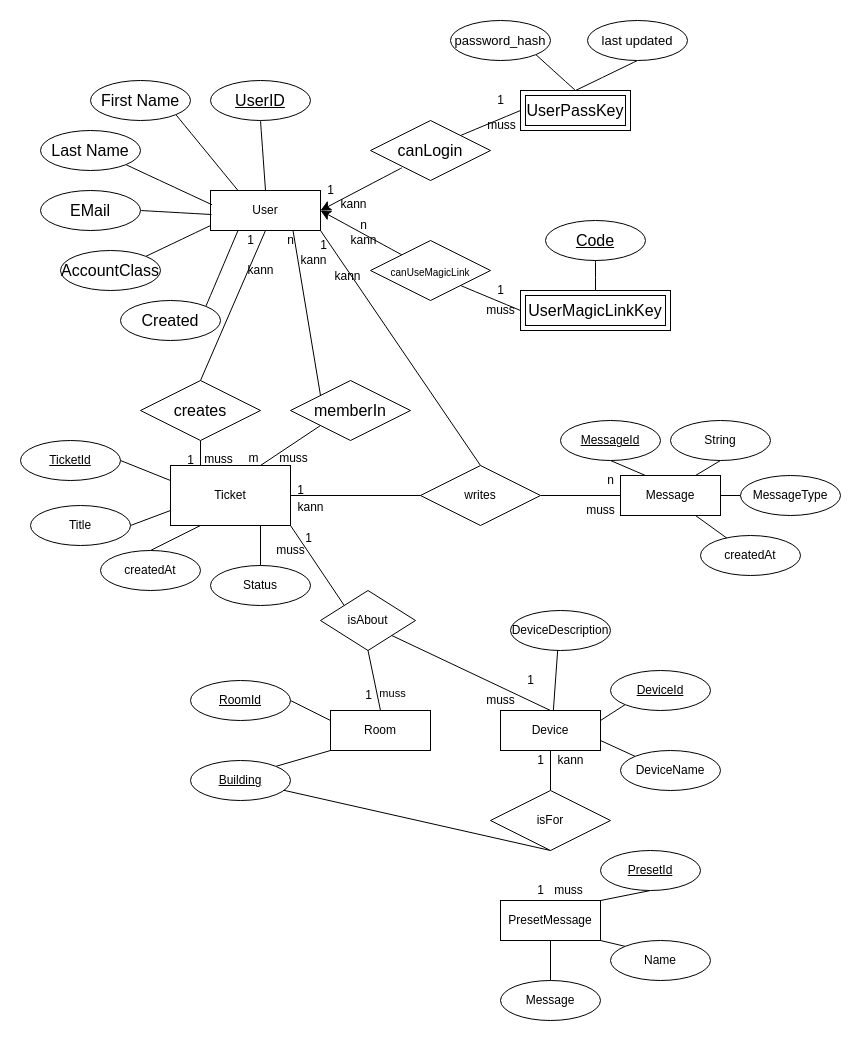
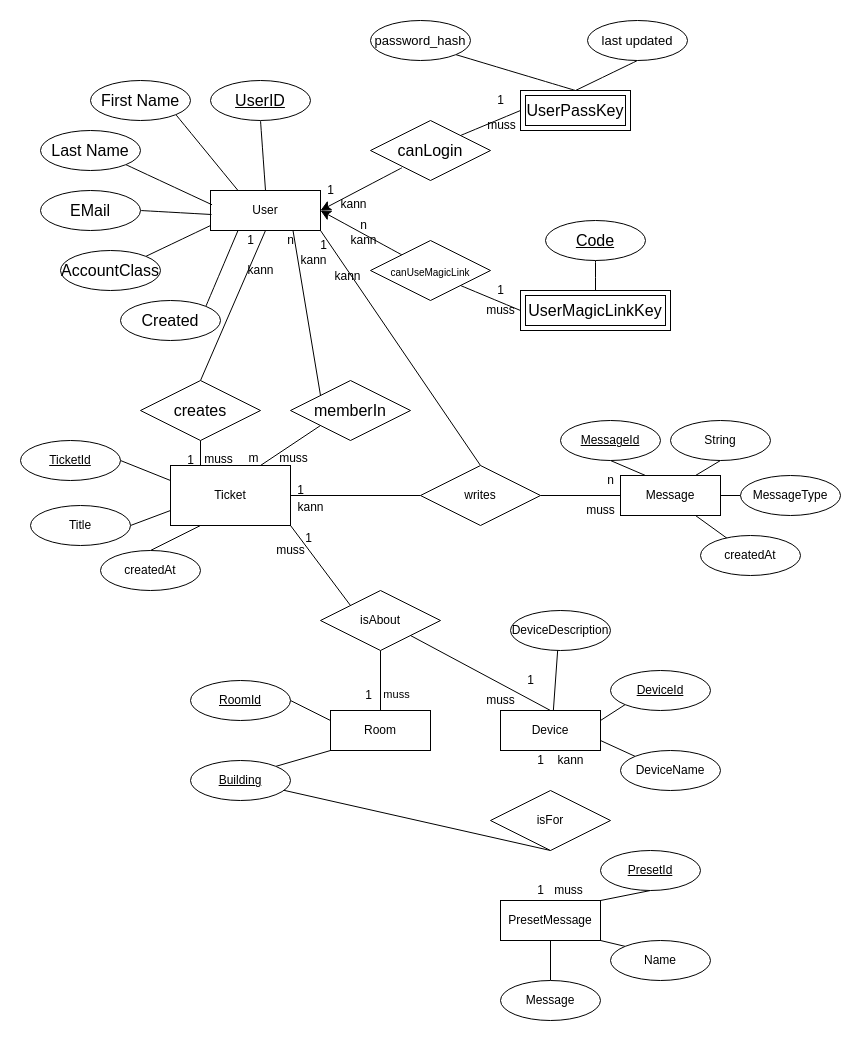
(501, 41) -> (421, 41)
(261, 546) -> none
(261, 586) -> none
(368, 621) -> (381, 621)
(551, 771) -> none
